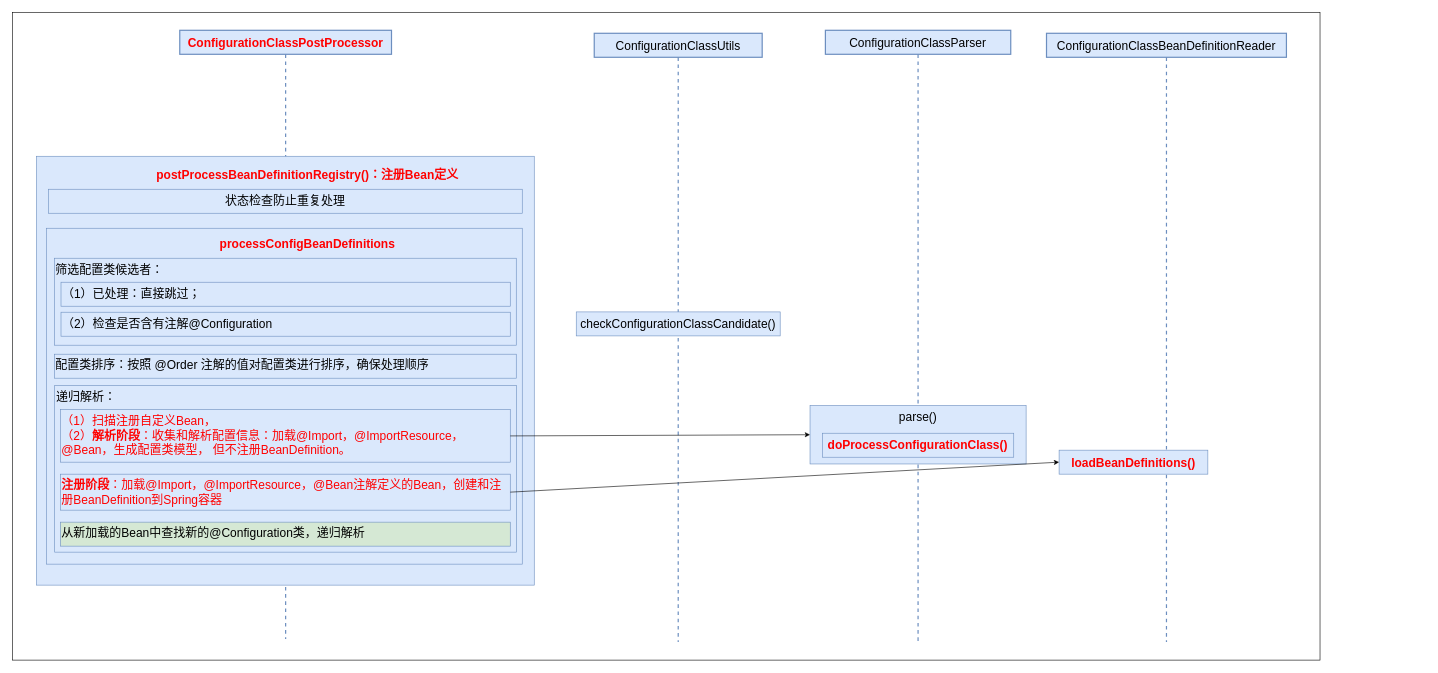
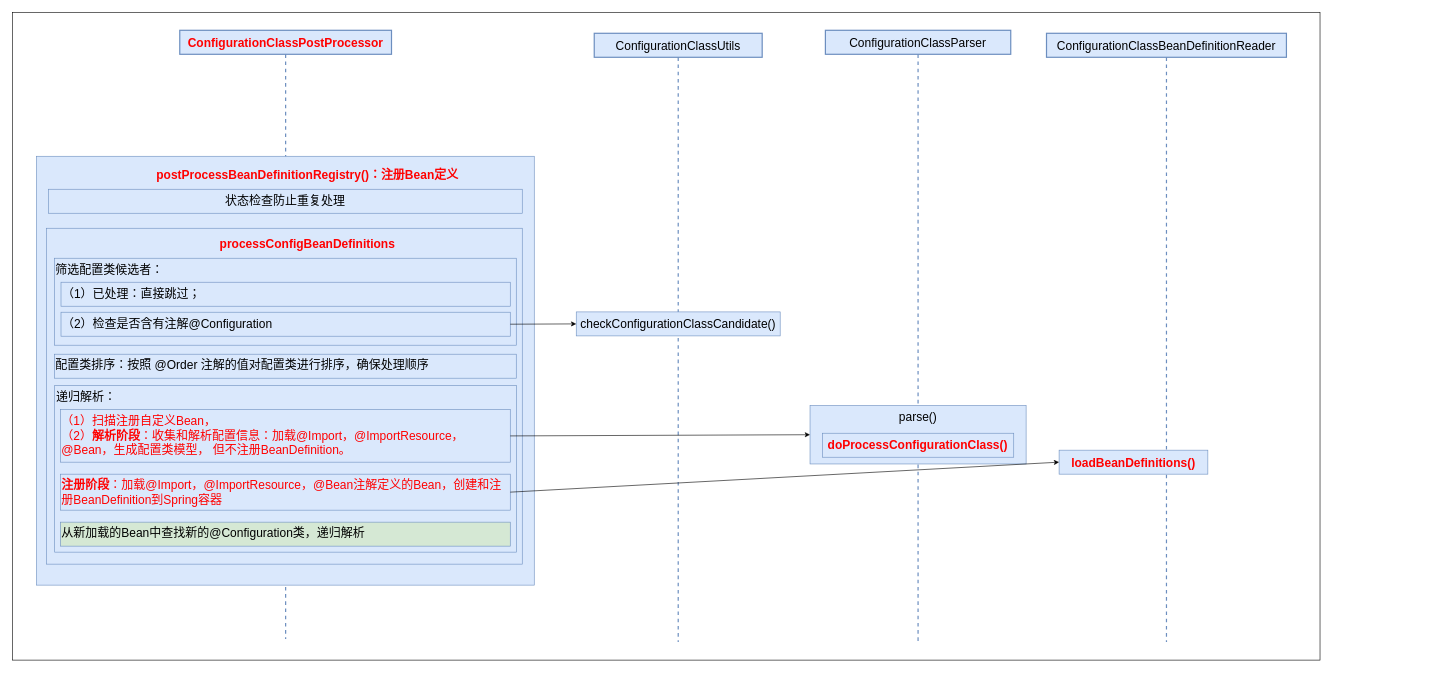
none -> (570, 324)
